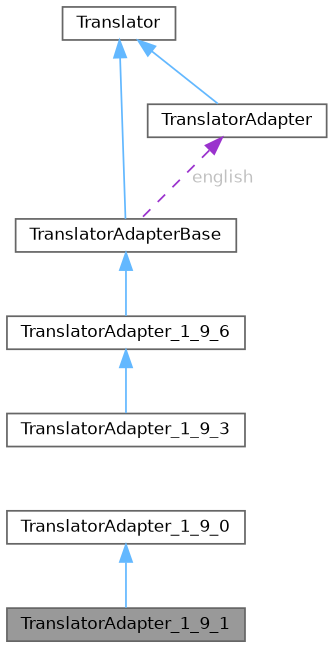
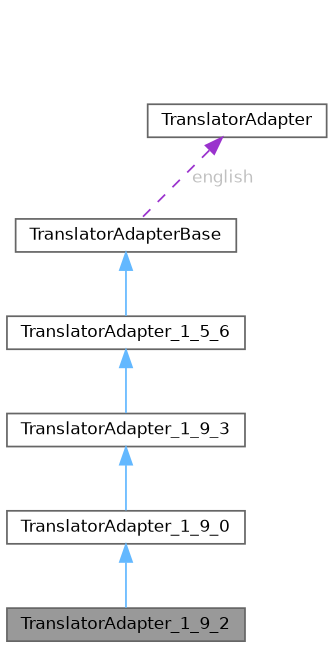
(119, 23) -> none
(126, 333) -> (126, 333)
none -> (126, 488)
(126, 625) -> (126, 625)
